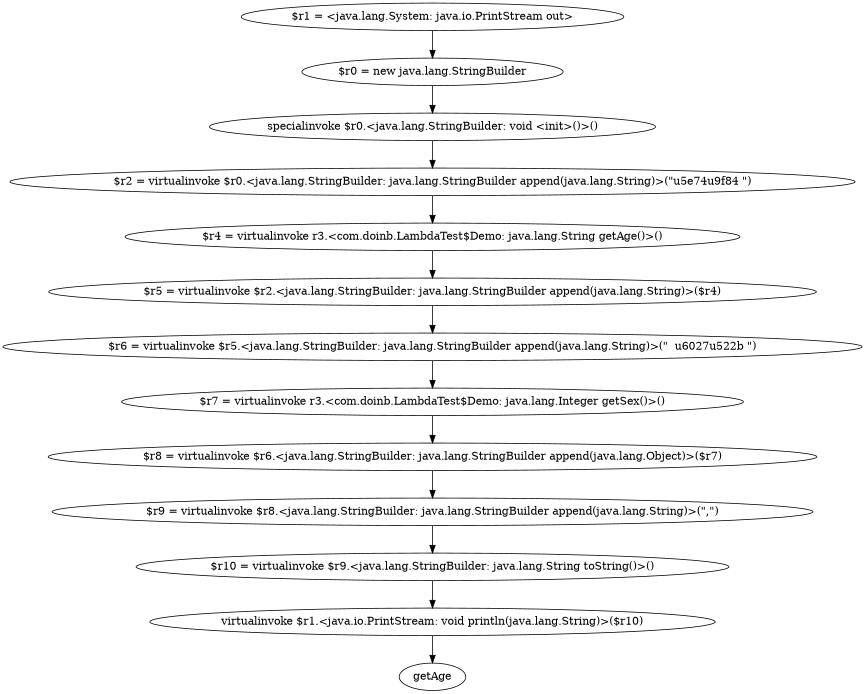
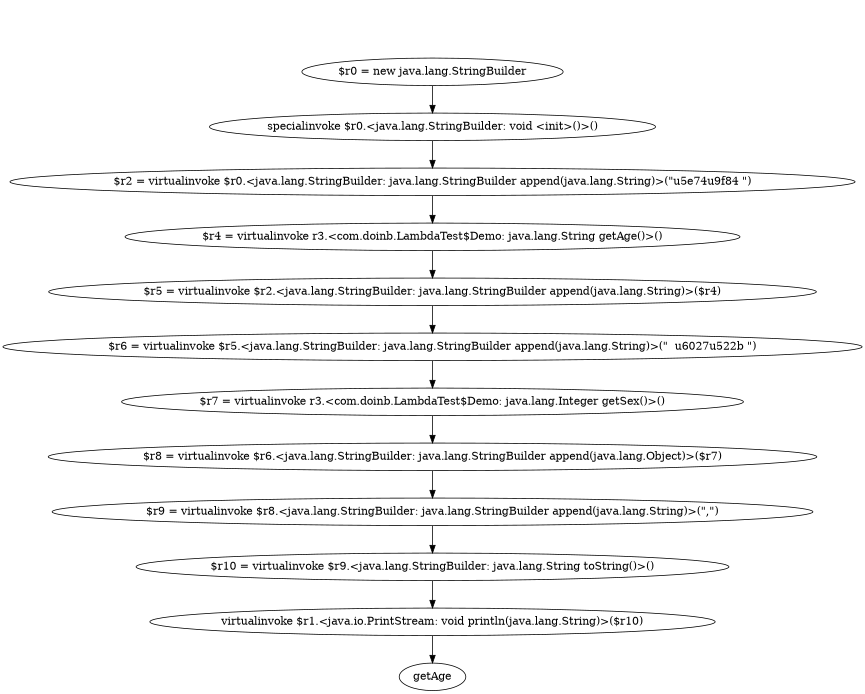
(433, 17) -> none
